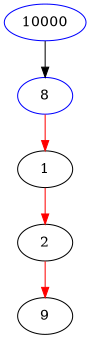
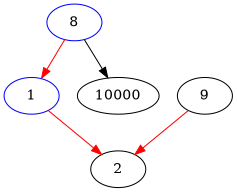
(45, 22) -> (118, 96)
(45, 54) -> (93, 54)
(45, 169) -> (32, 96)
(45, 274) -> (166, 129)
